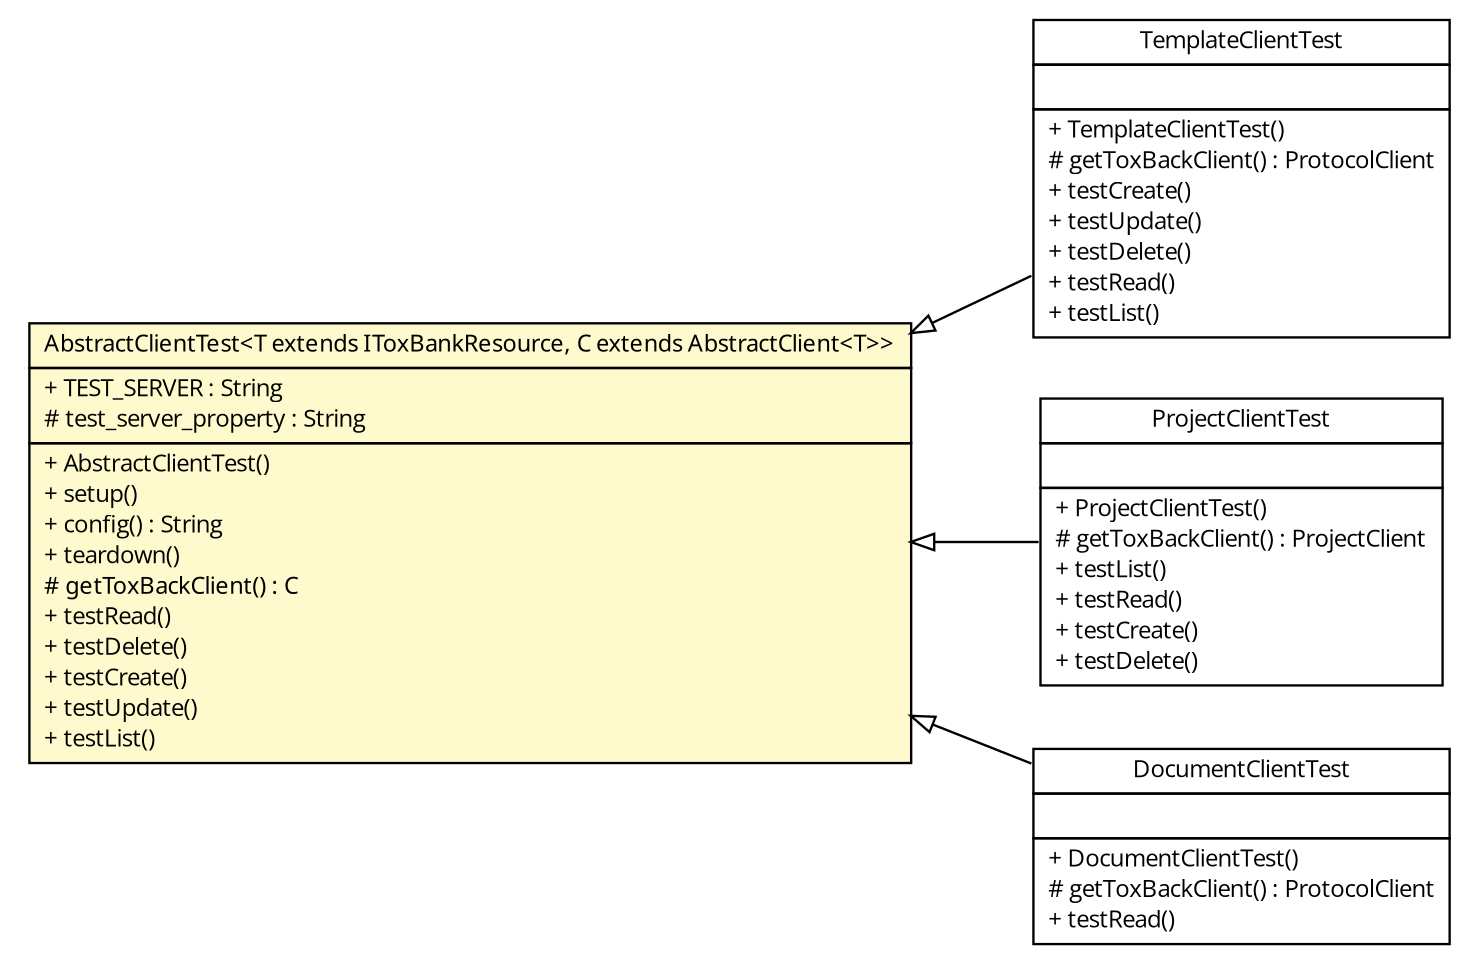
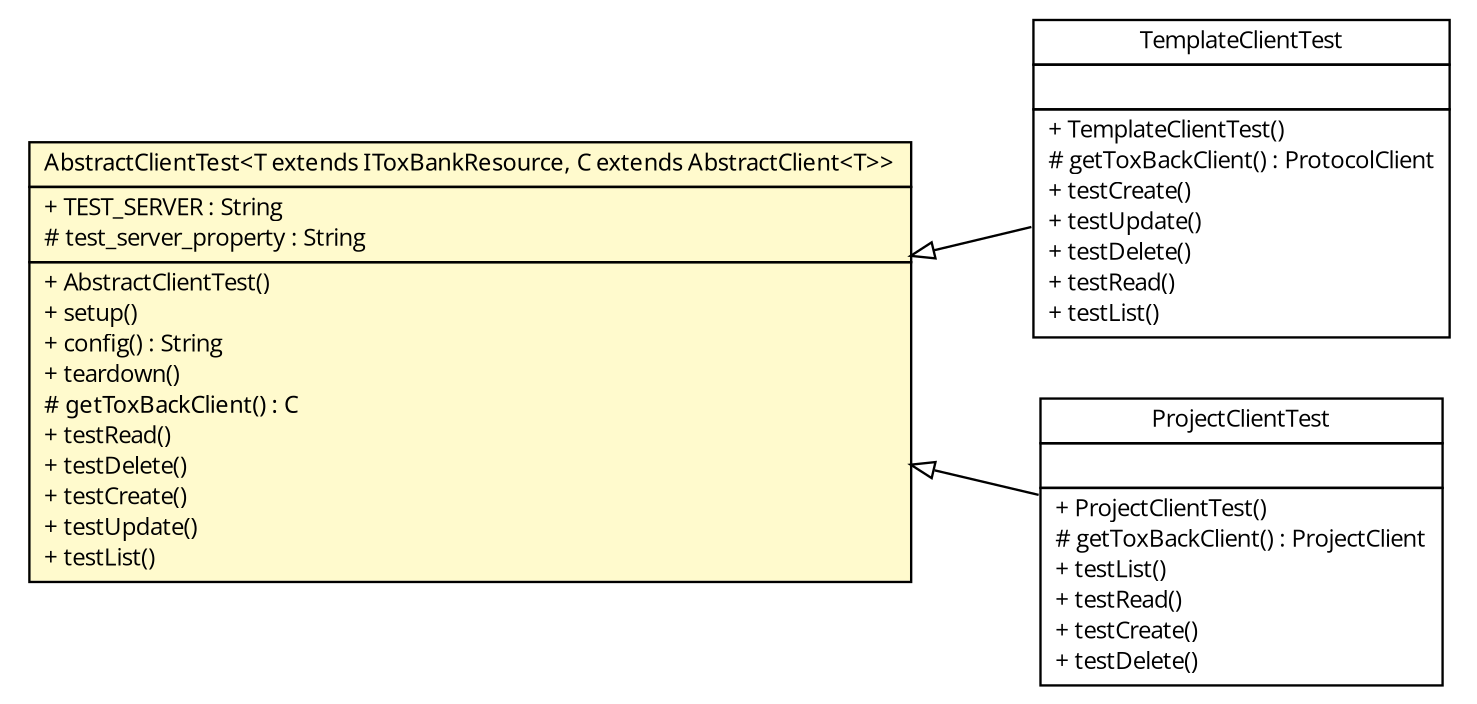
(1240, 845) -> none
